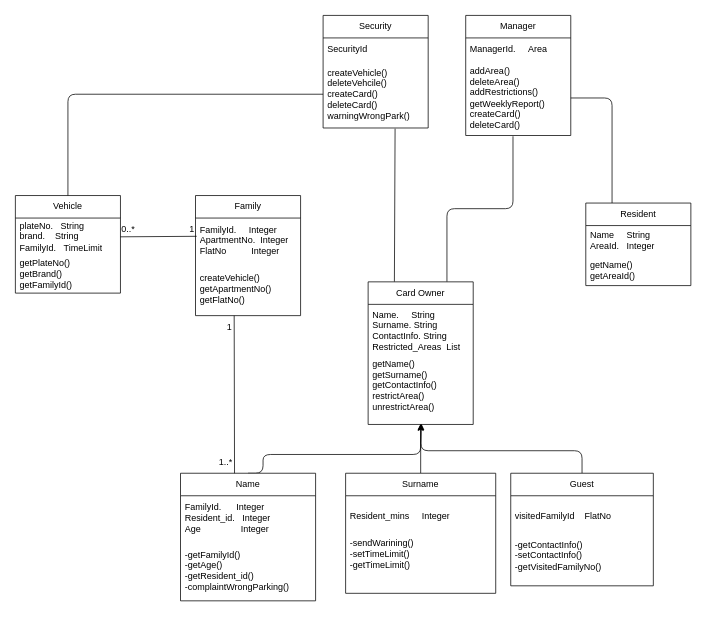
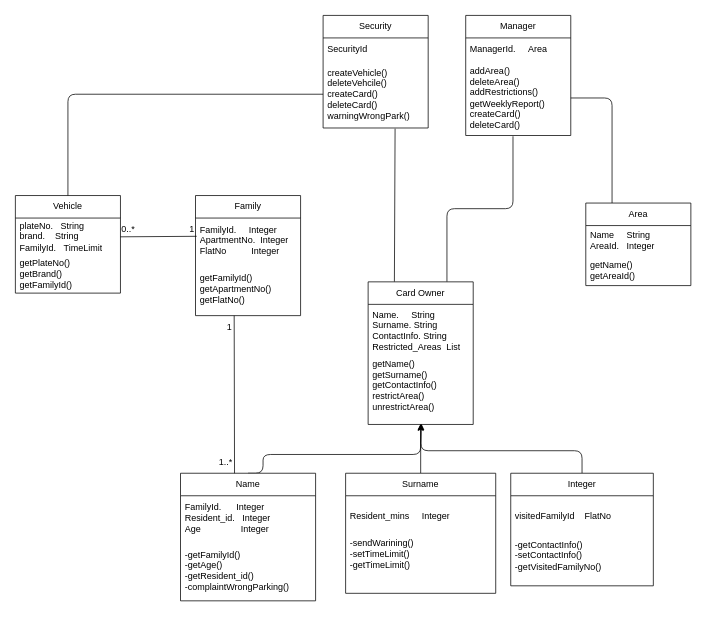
(638, 214) -> (638, 214)
(240, 289) -> (240, 289)
(582, 484) -> (582, 484)
